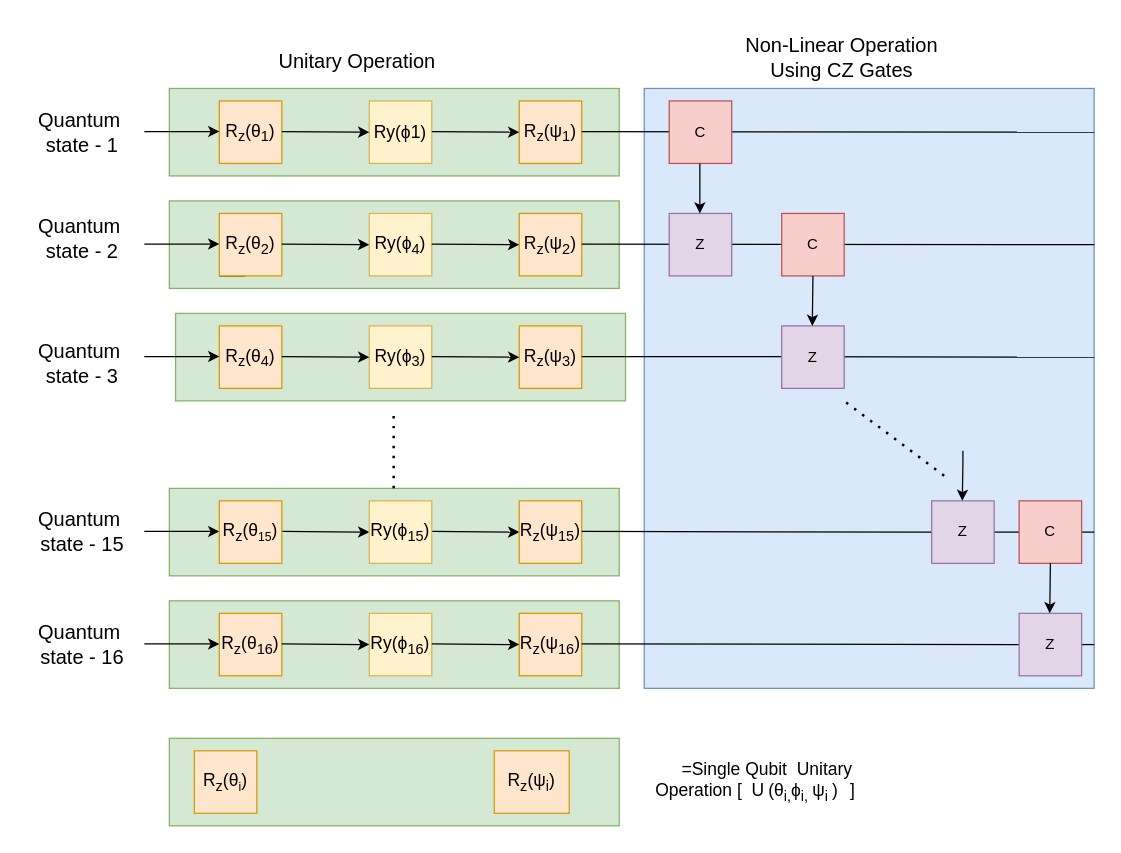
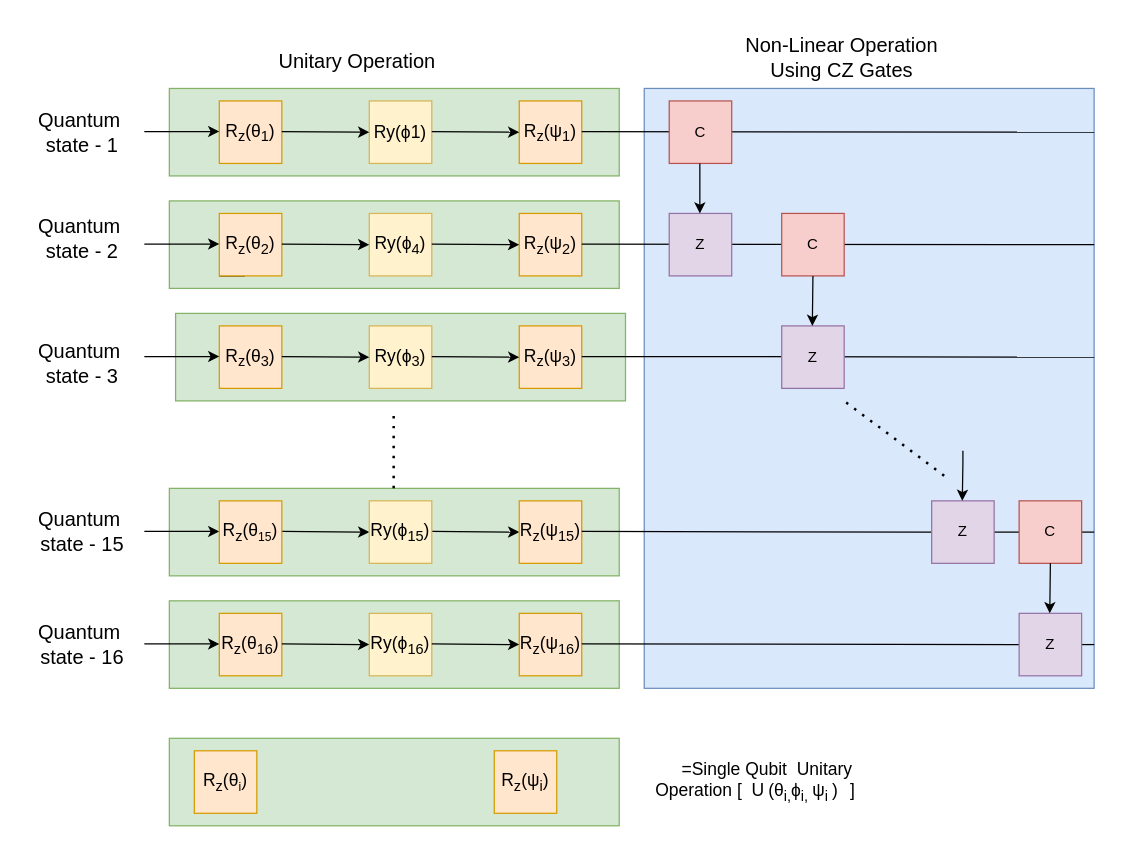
(251, 357) -> (251, 357)
(532, 782) -> (526, 782)
